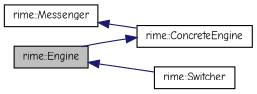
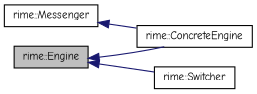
(104, 42) -> (132, 53)
